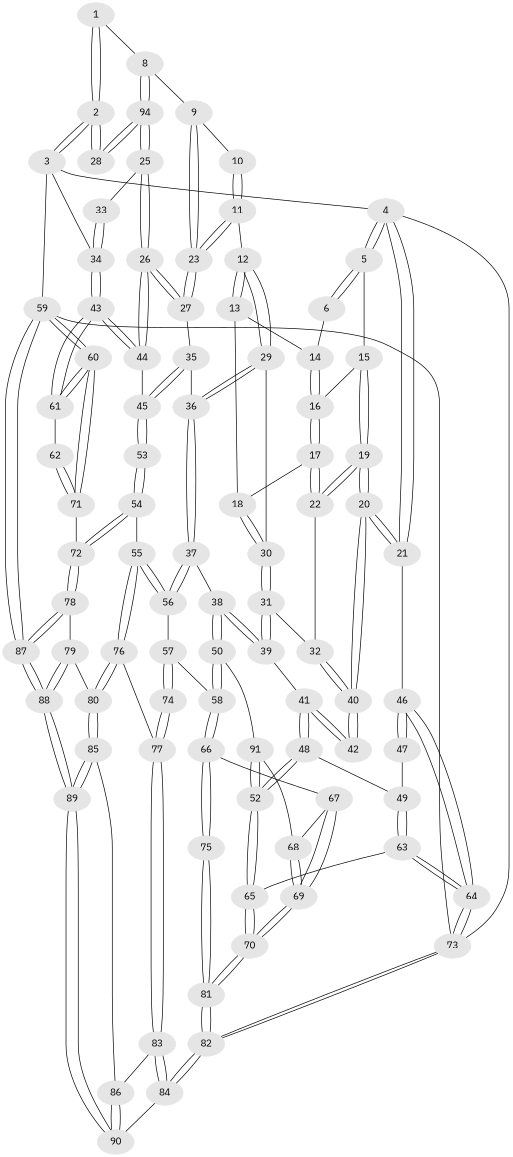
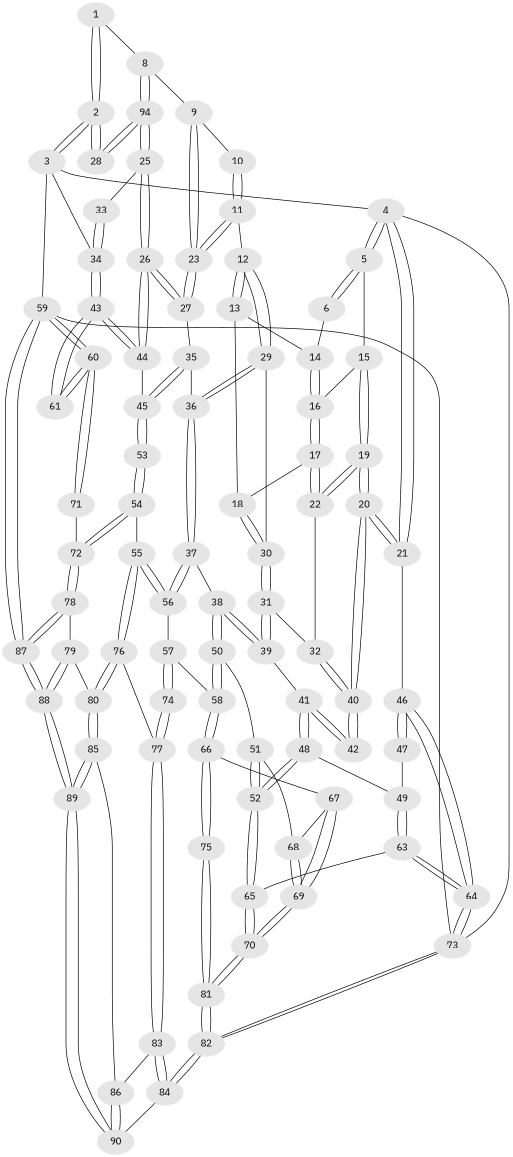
(55, 456) -> none
(255, 750) -> (255, 750)
